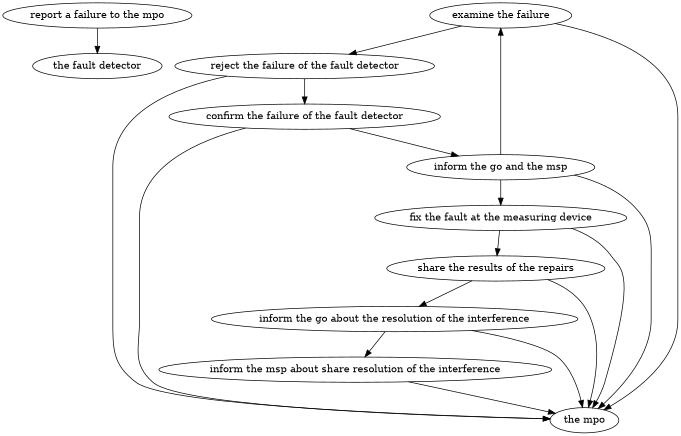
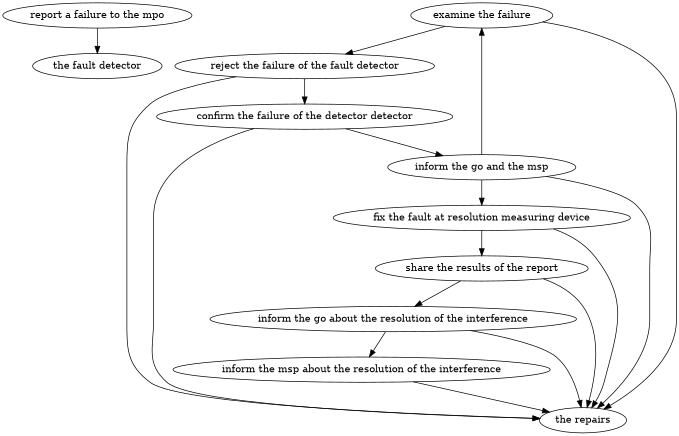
(305, 117) -> (305, 117)
(501, 218) -> (482, 218)
(496, 268) -> (482, 268)
(355, 370) -> (362, 370)
(584, 420) -> (583, 420)
